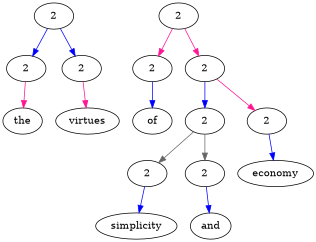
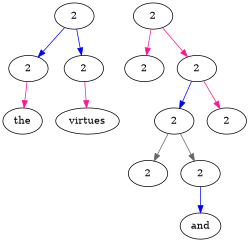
(152, 121) -> none
(276, 174) -> none
(136, 226) -> none
